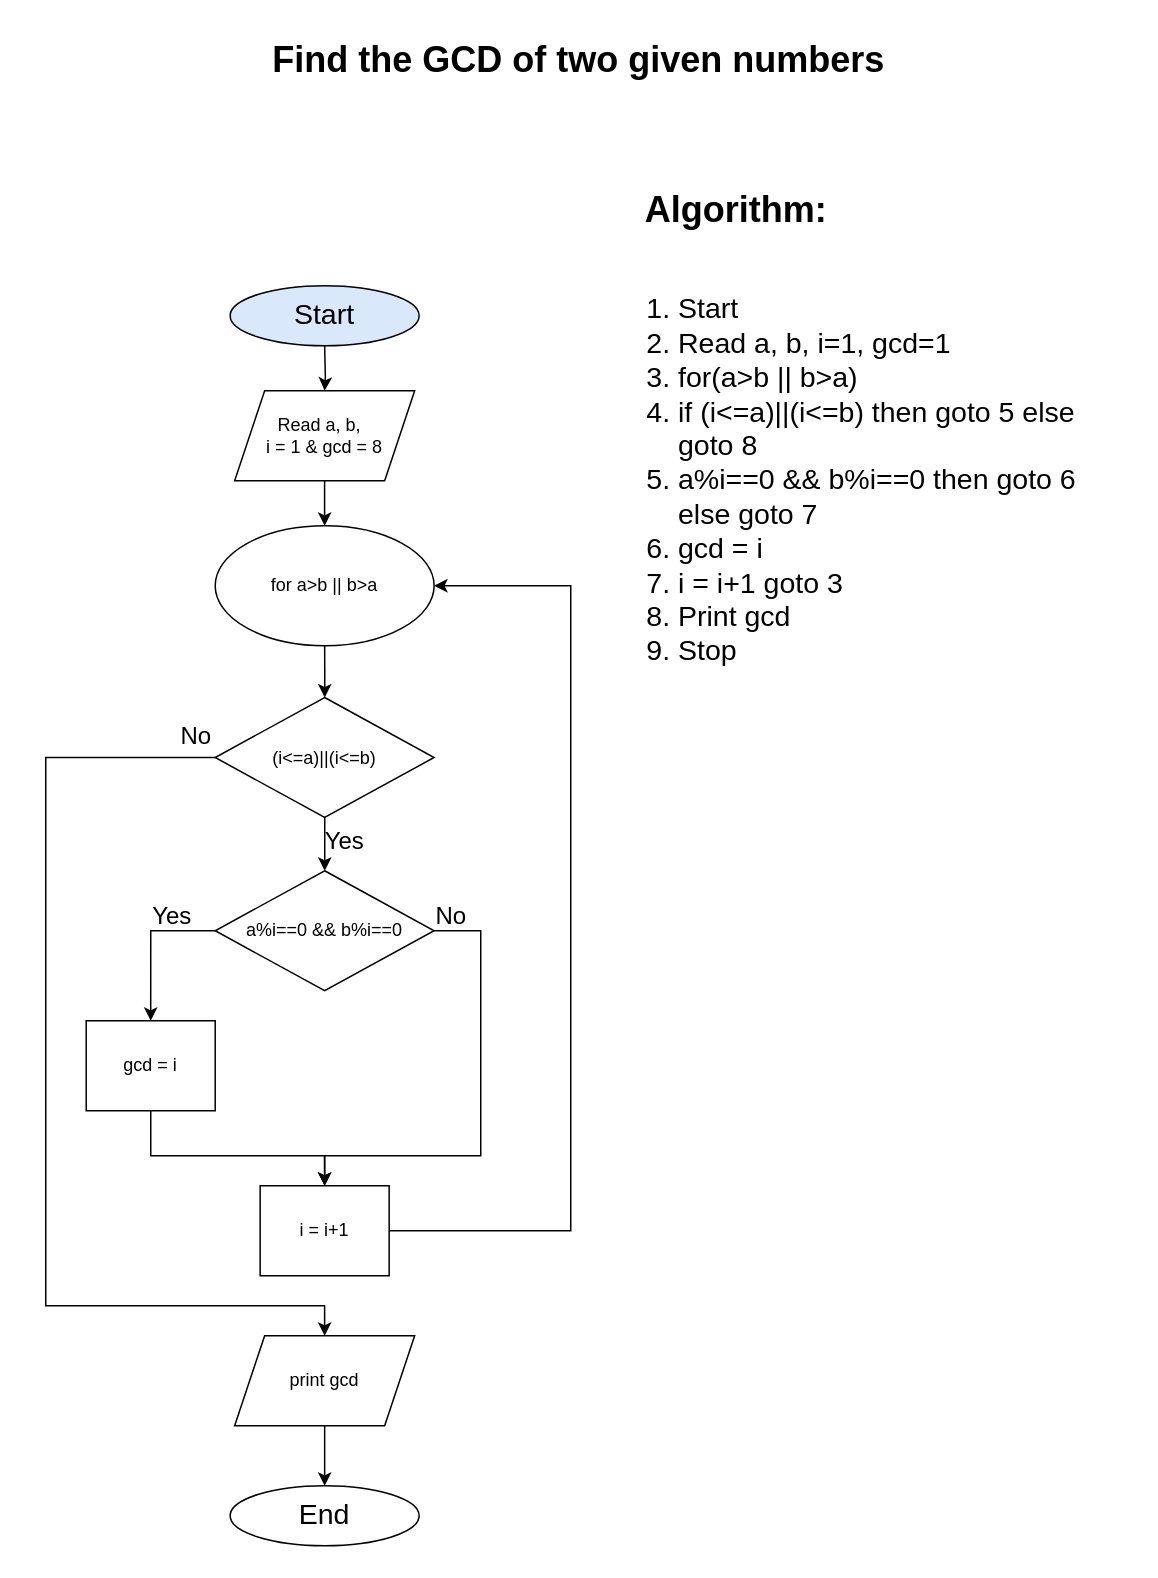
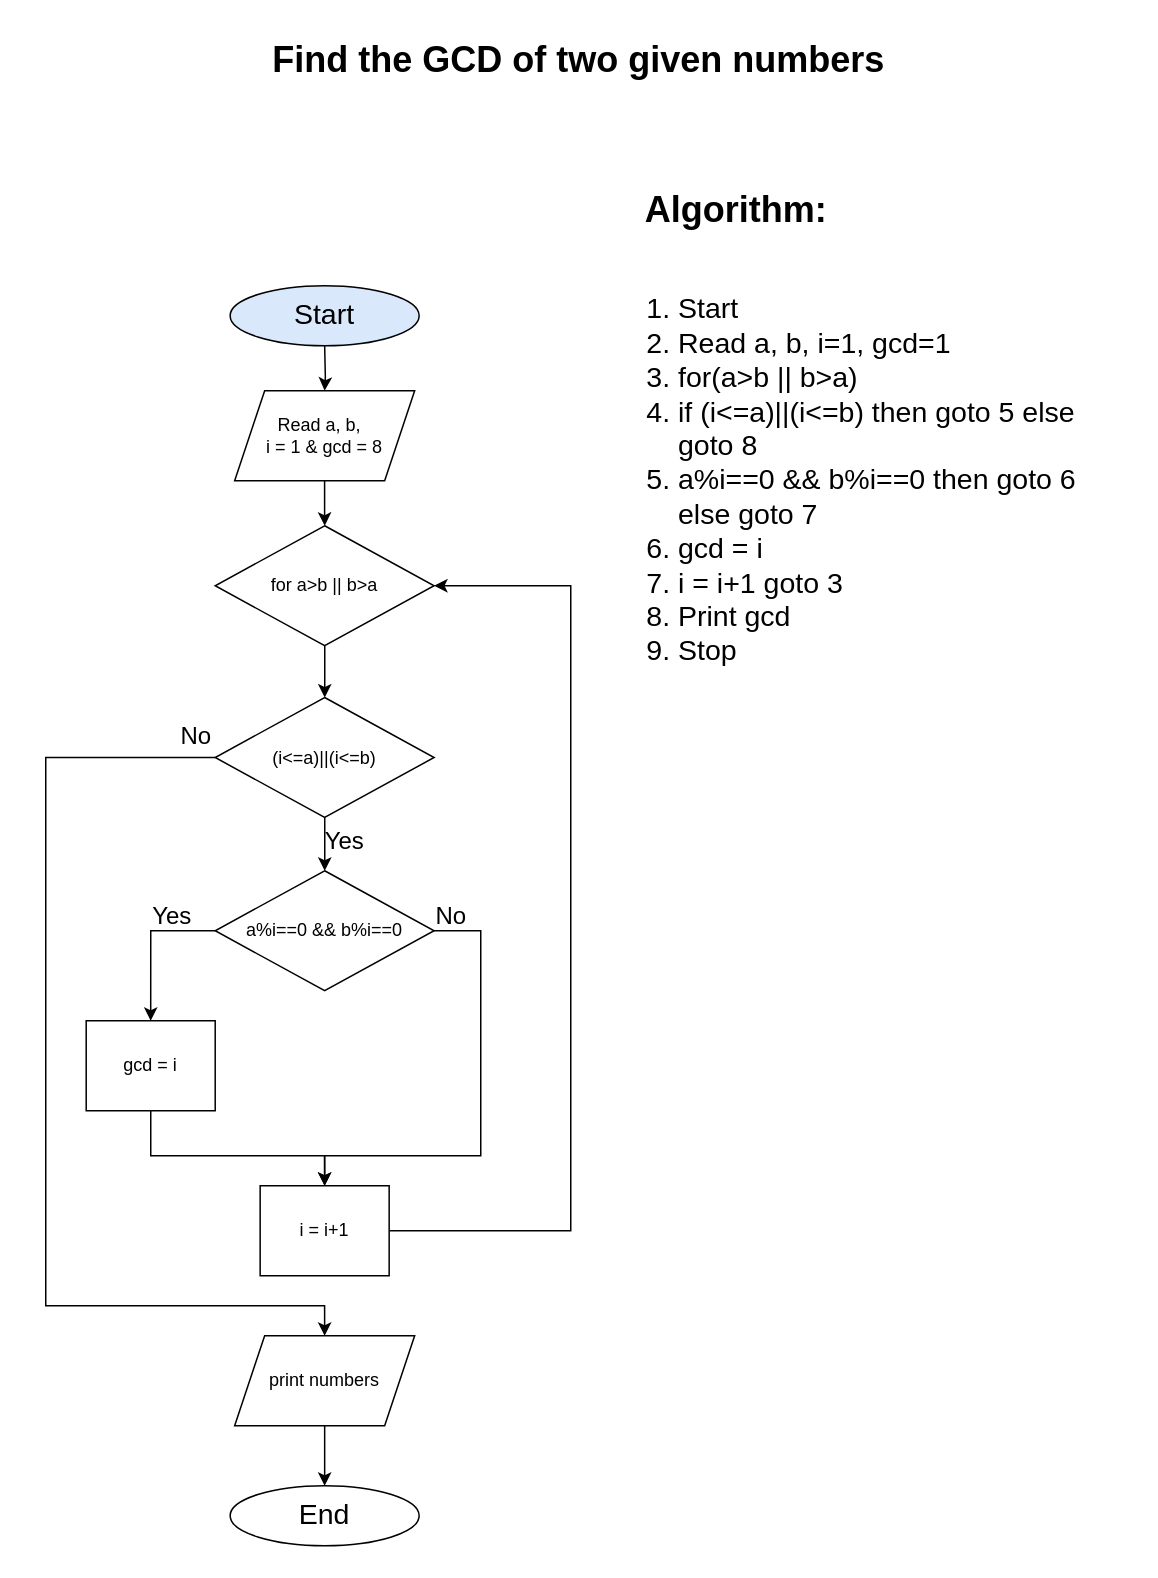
(325, 586) -> (325, 586)
(325, 1381) -> (325, 1381)
